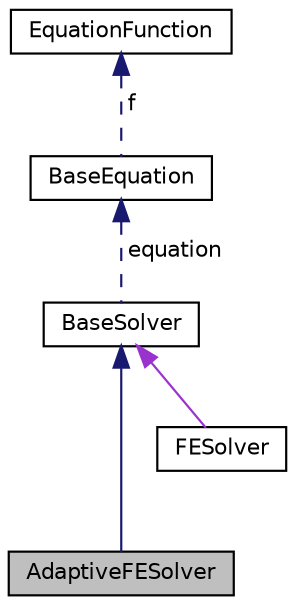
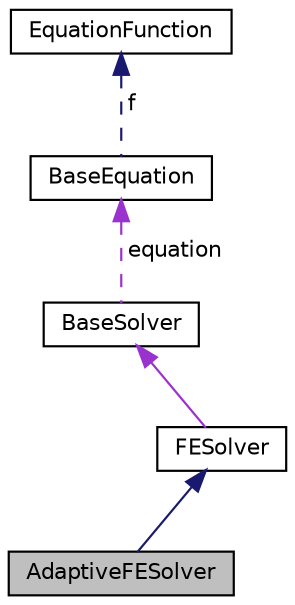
(121, 263) -> (121, 263)
(121, 460) -> (164, 520)
